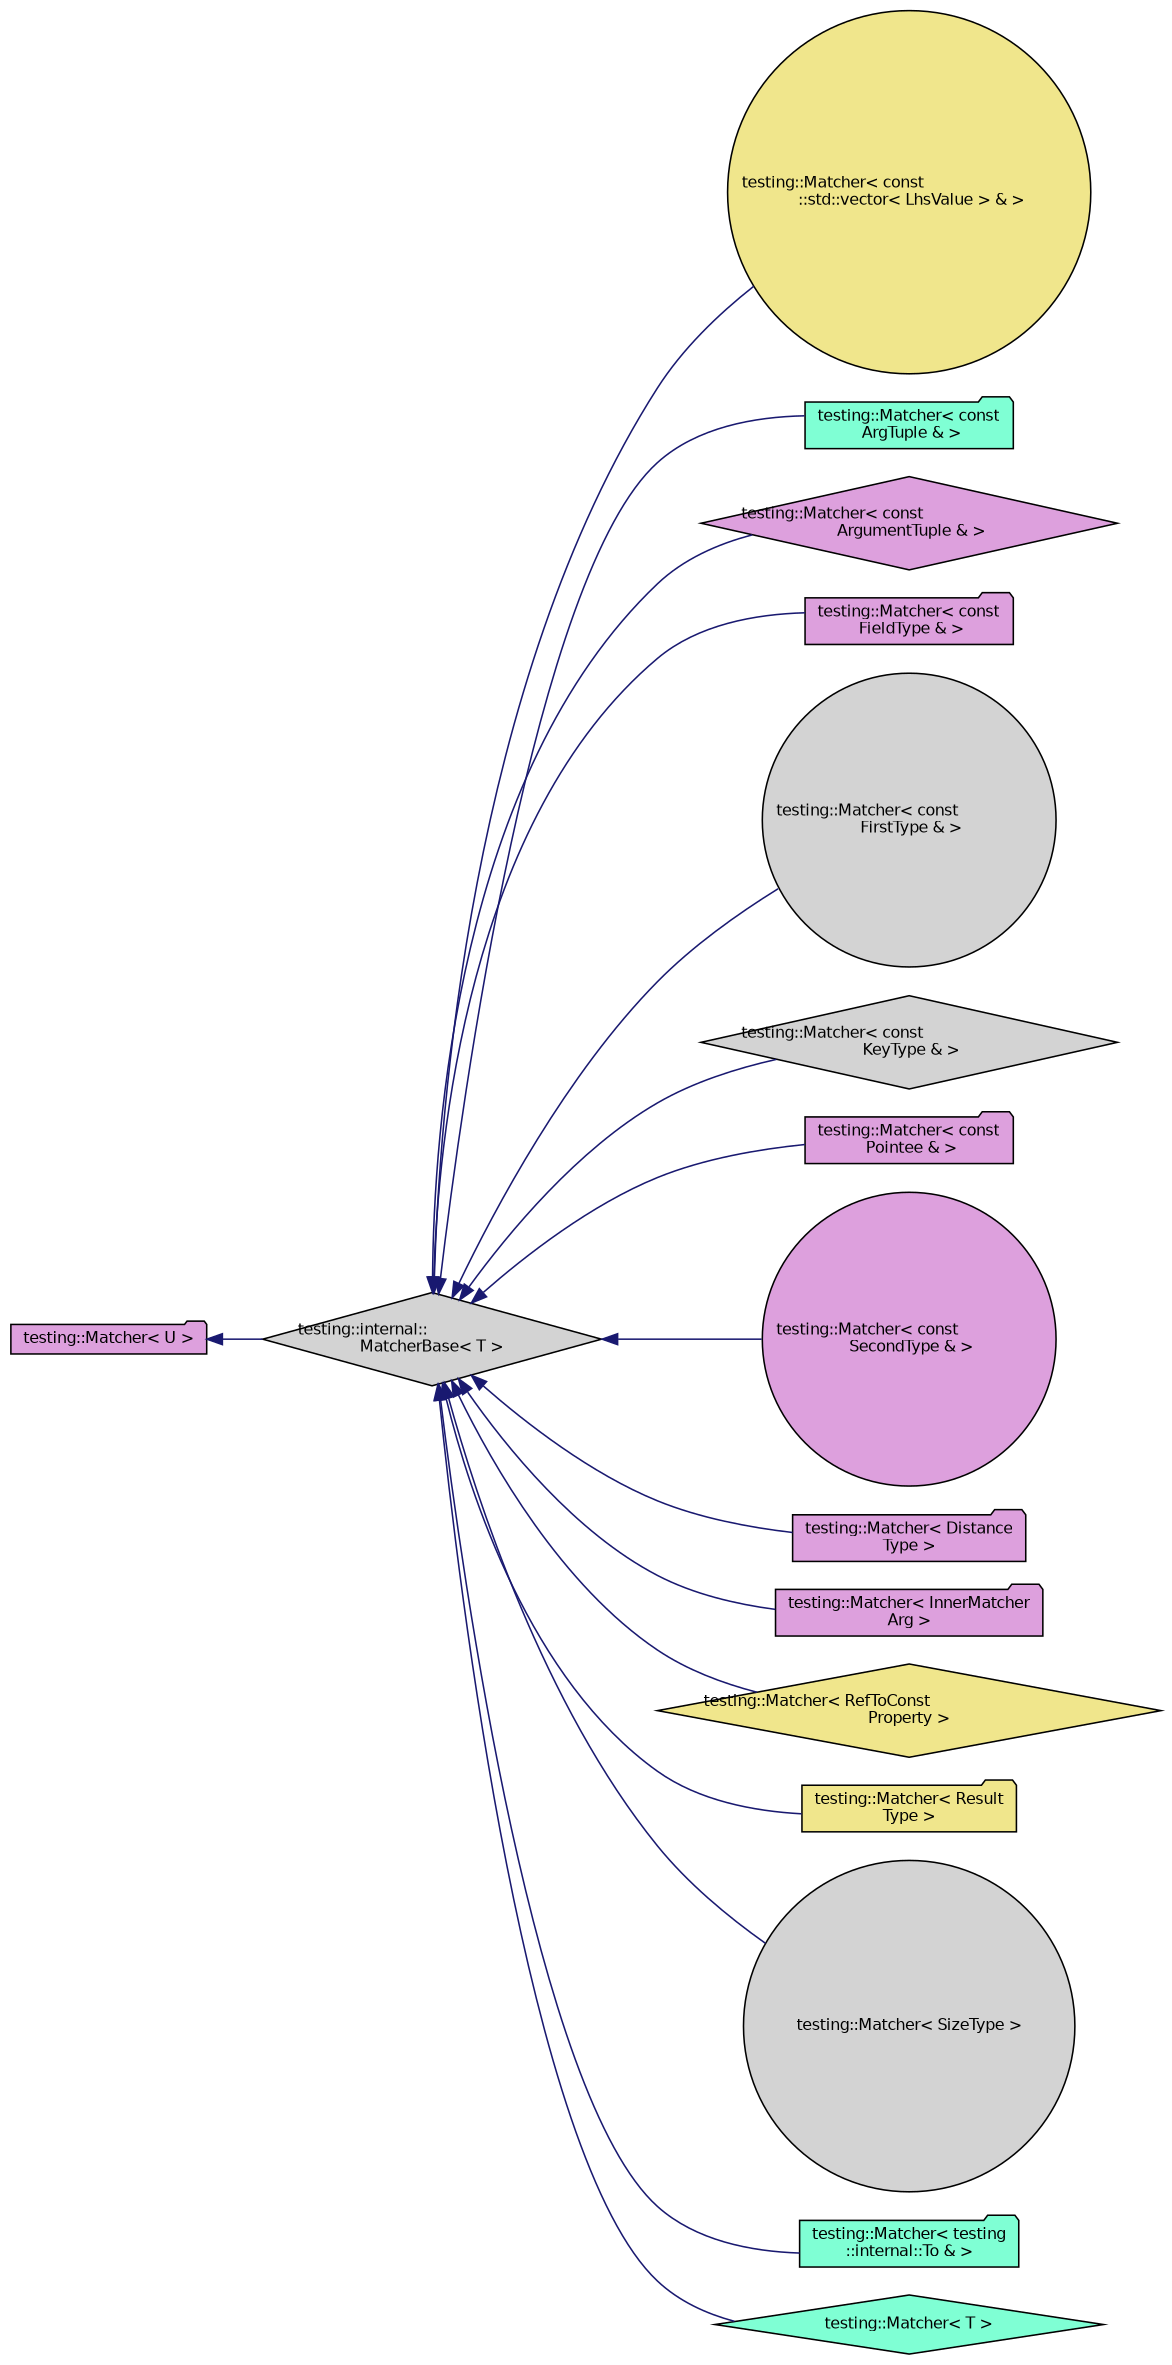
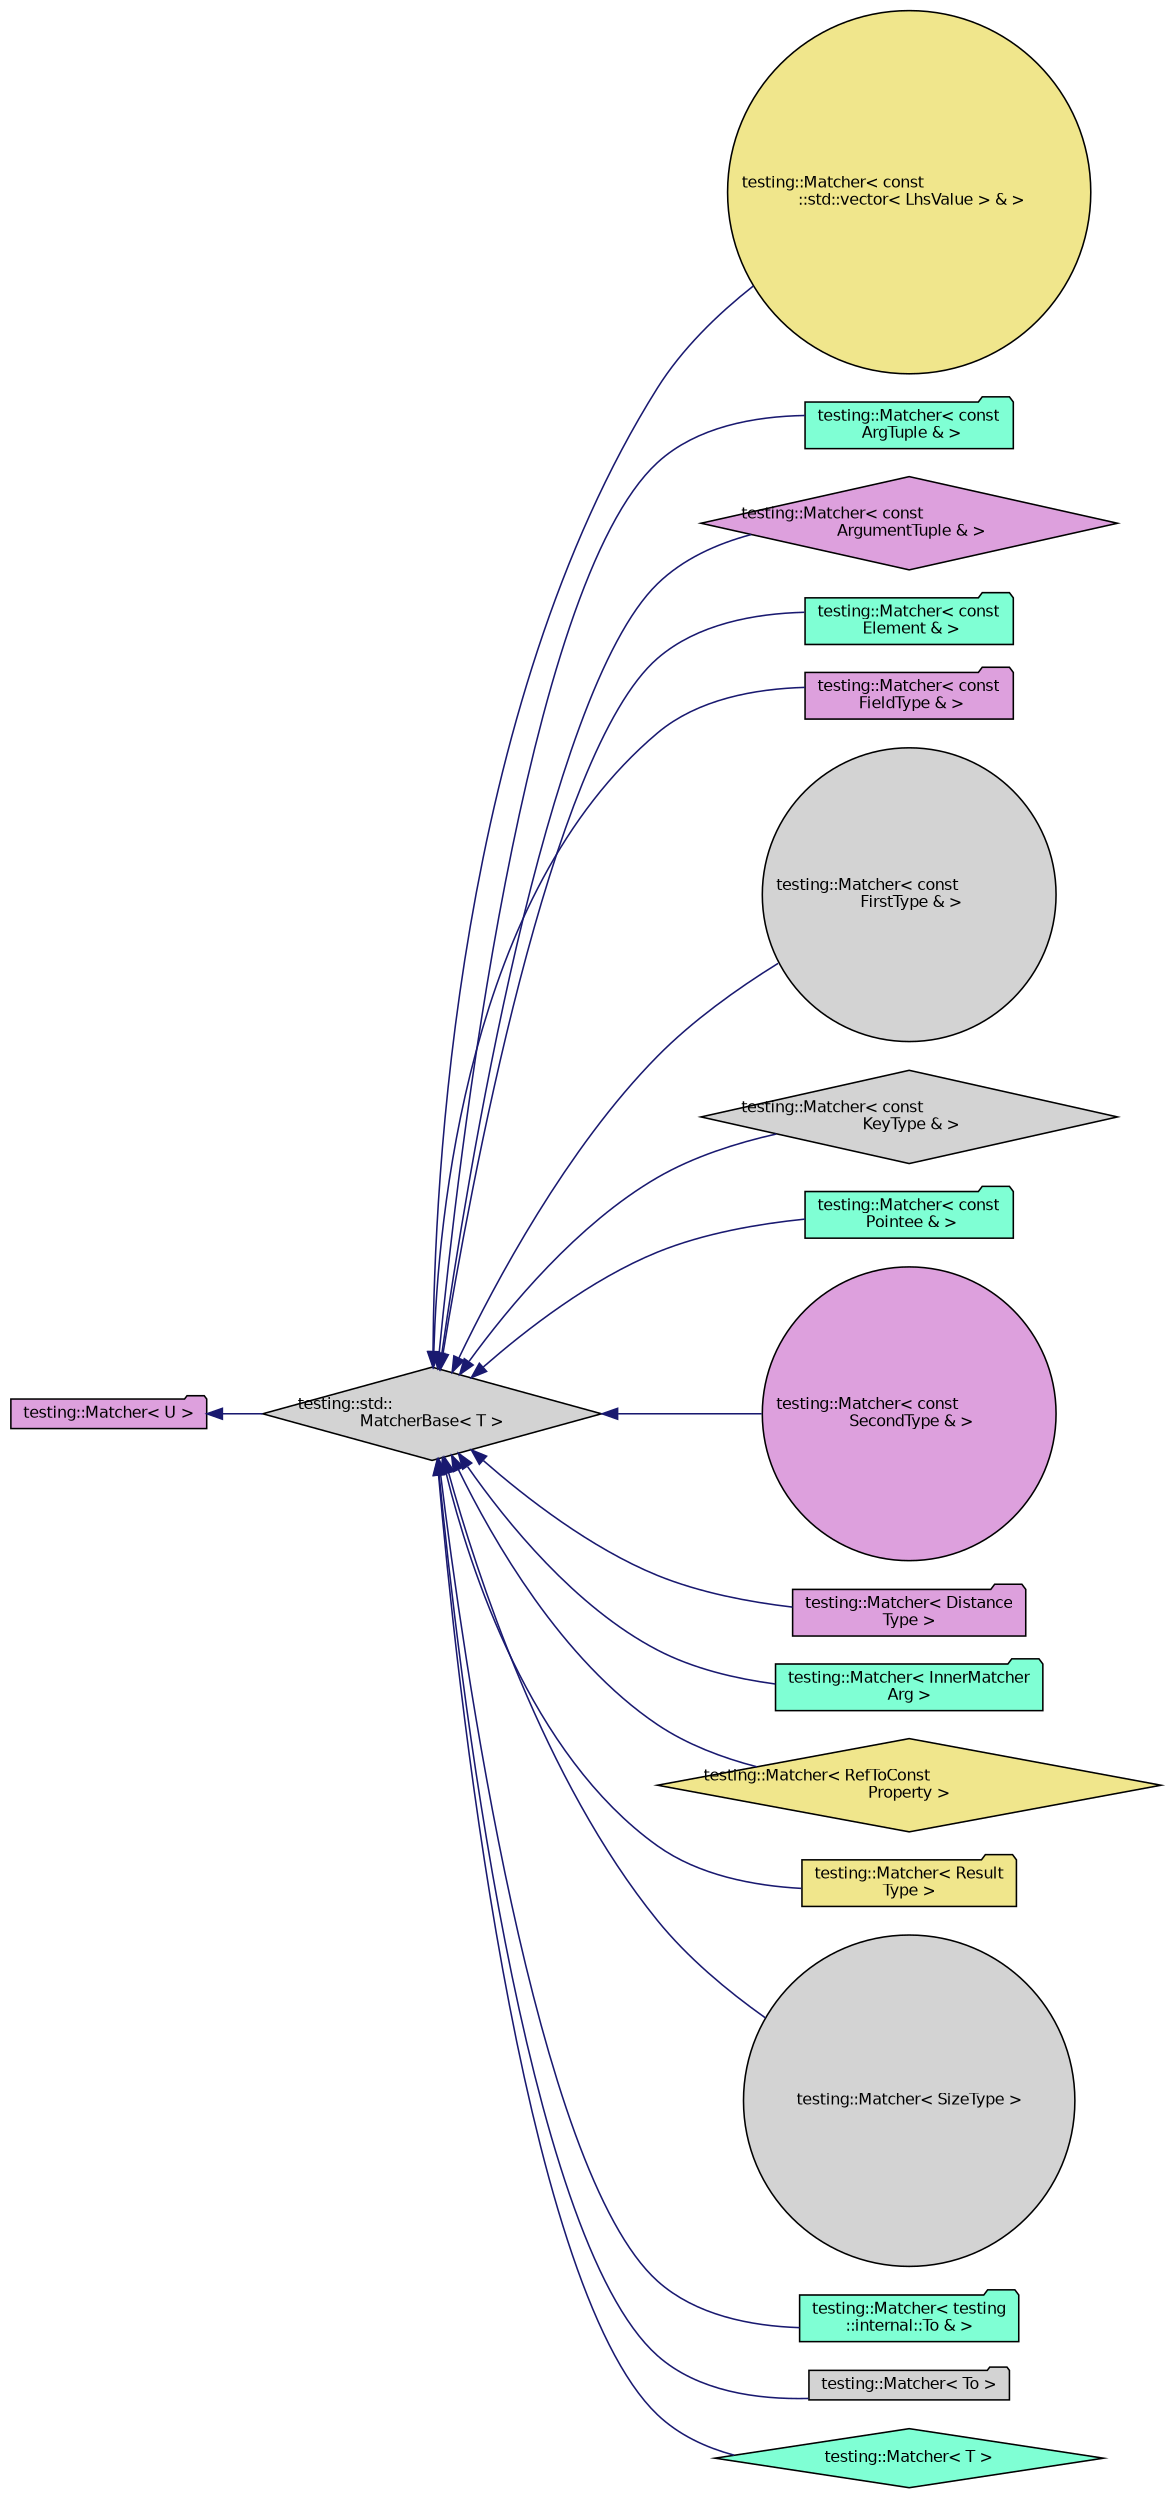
none -> (909, 621)
(909, 1140) -> (909, 1215)
(432, 1339) -> (432, 1414)
(909, 1613) -> (909, 1687)
none -> (909, 2385)
